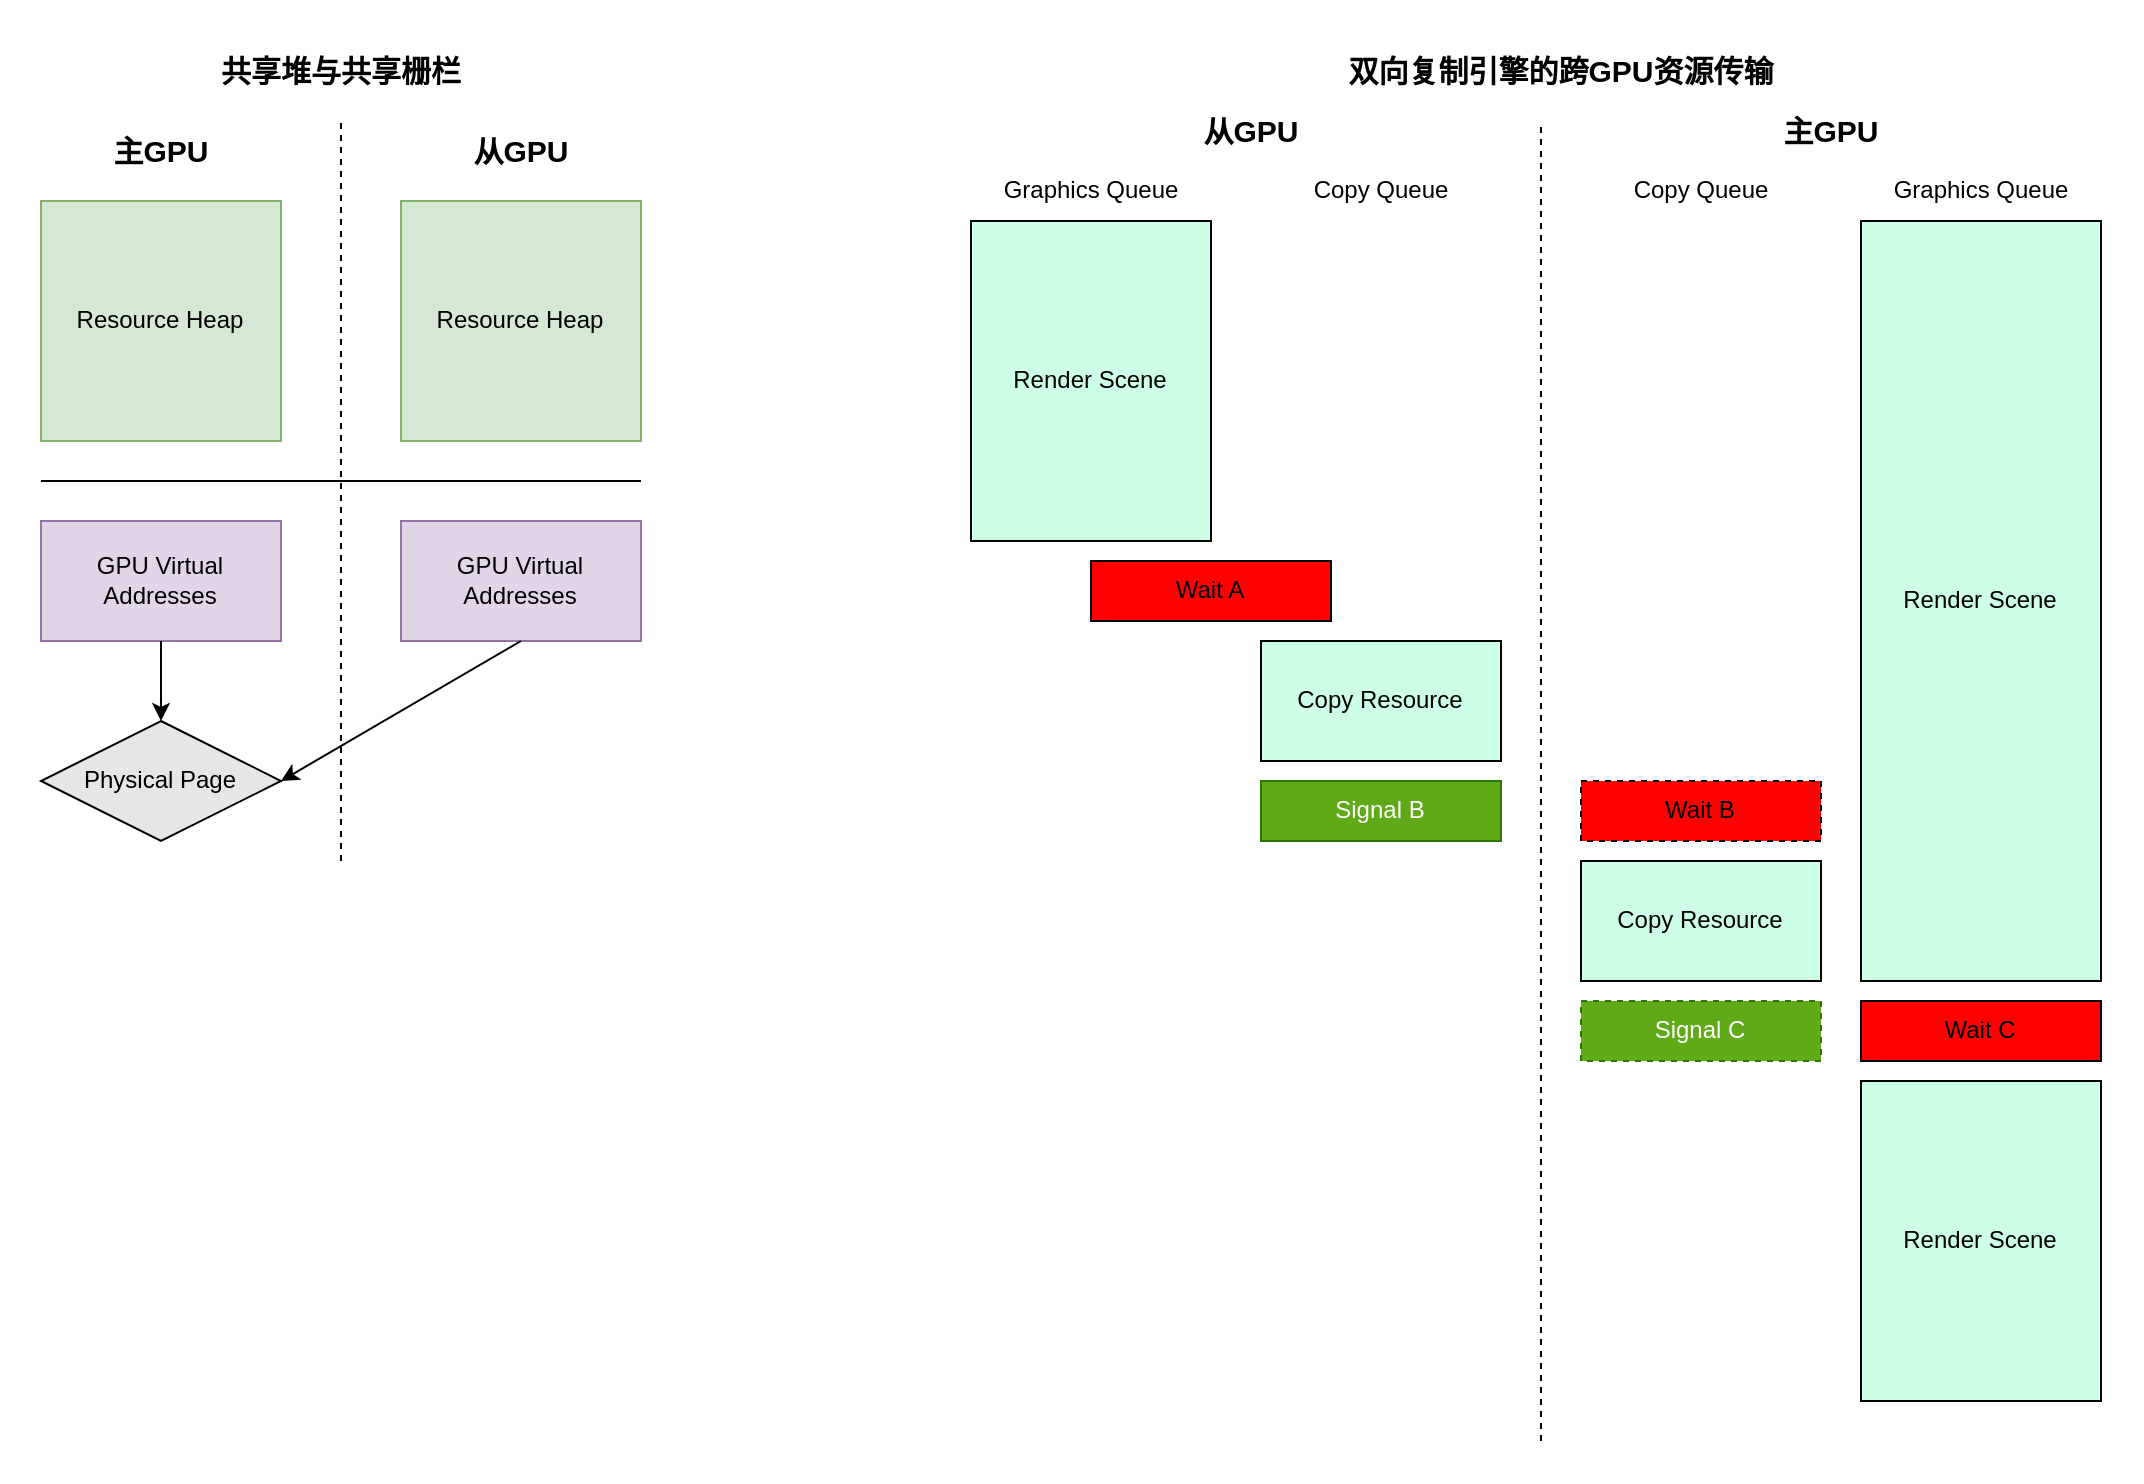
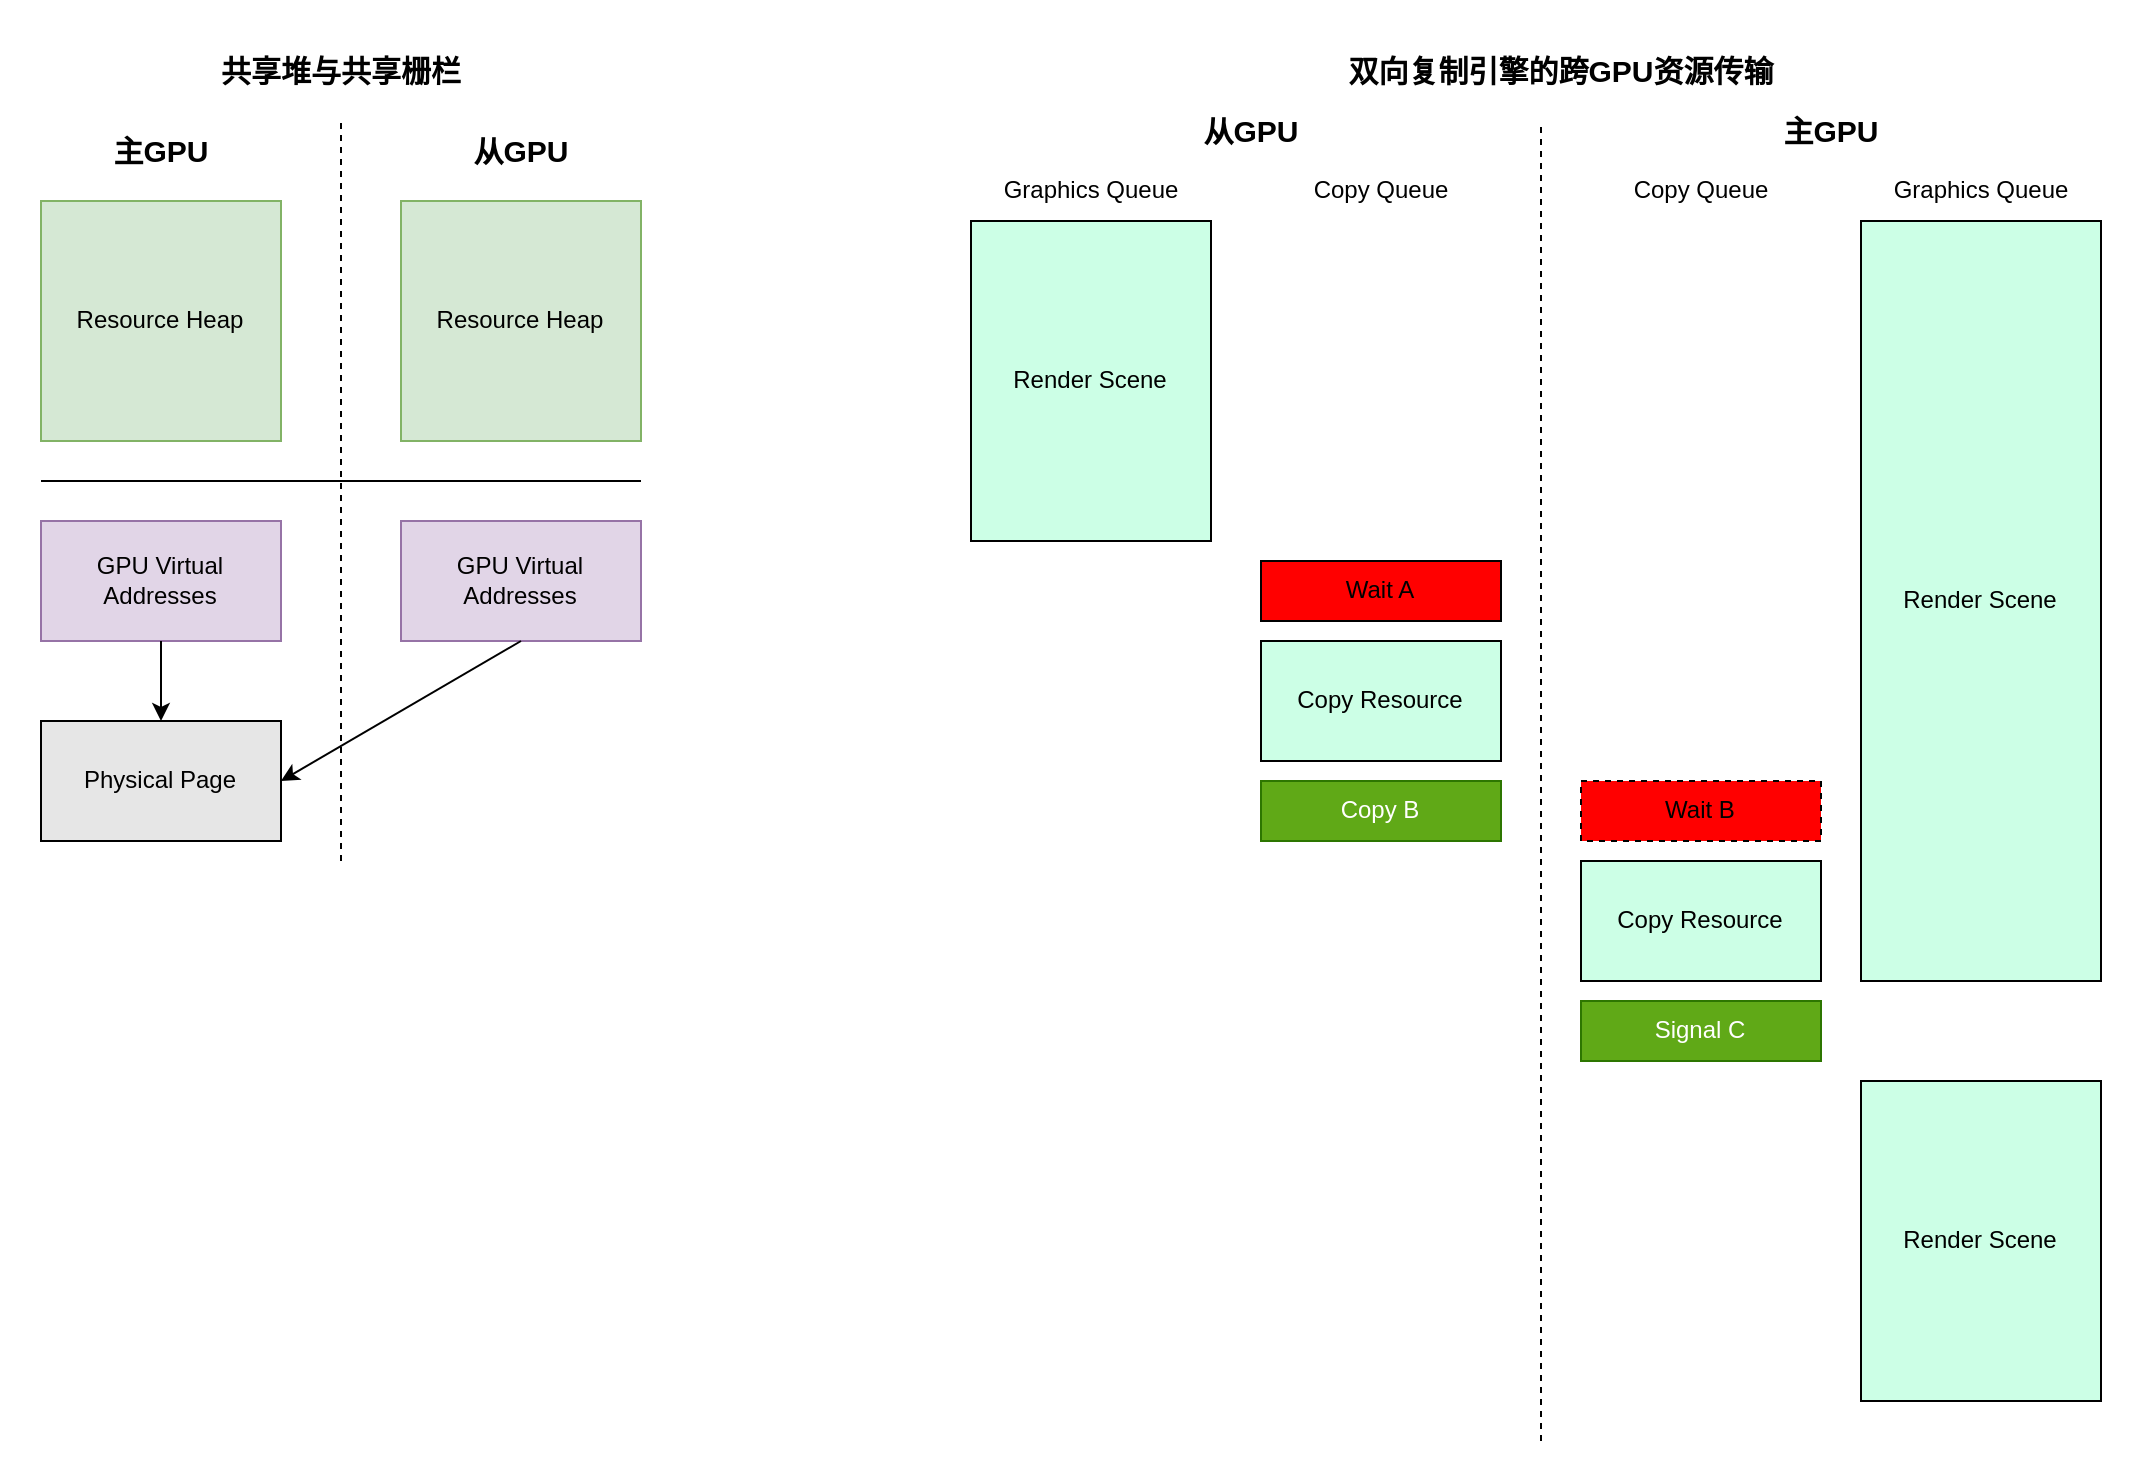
(1211, 591) -> (1381, 591)
(161, 781) -> (161, 781)
(1381, 811) -> (1381, 811)
(1701, 1031) -> (1701, 1031)
(1981, 1031) -> none
